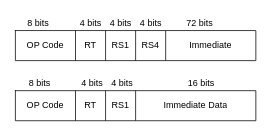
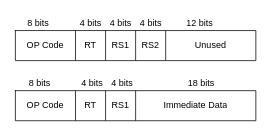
(200, 23) -> (200, 23)
(150, 45) -> (150, 45)
(210, 45) -> (210, 45)
(201, 83) -> (201, 83)
